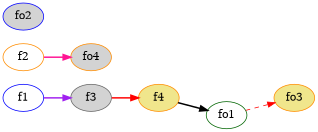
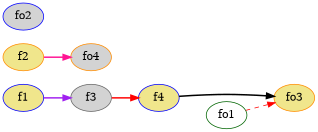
(23, 57) -> (23, 57)
(23, 98) -> (23, 98)
(159, 98) -> (159, 98)
(189, 106) -> (223, 94)
